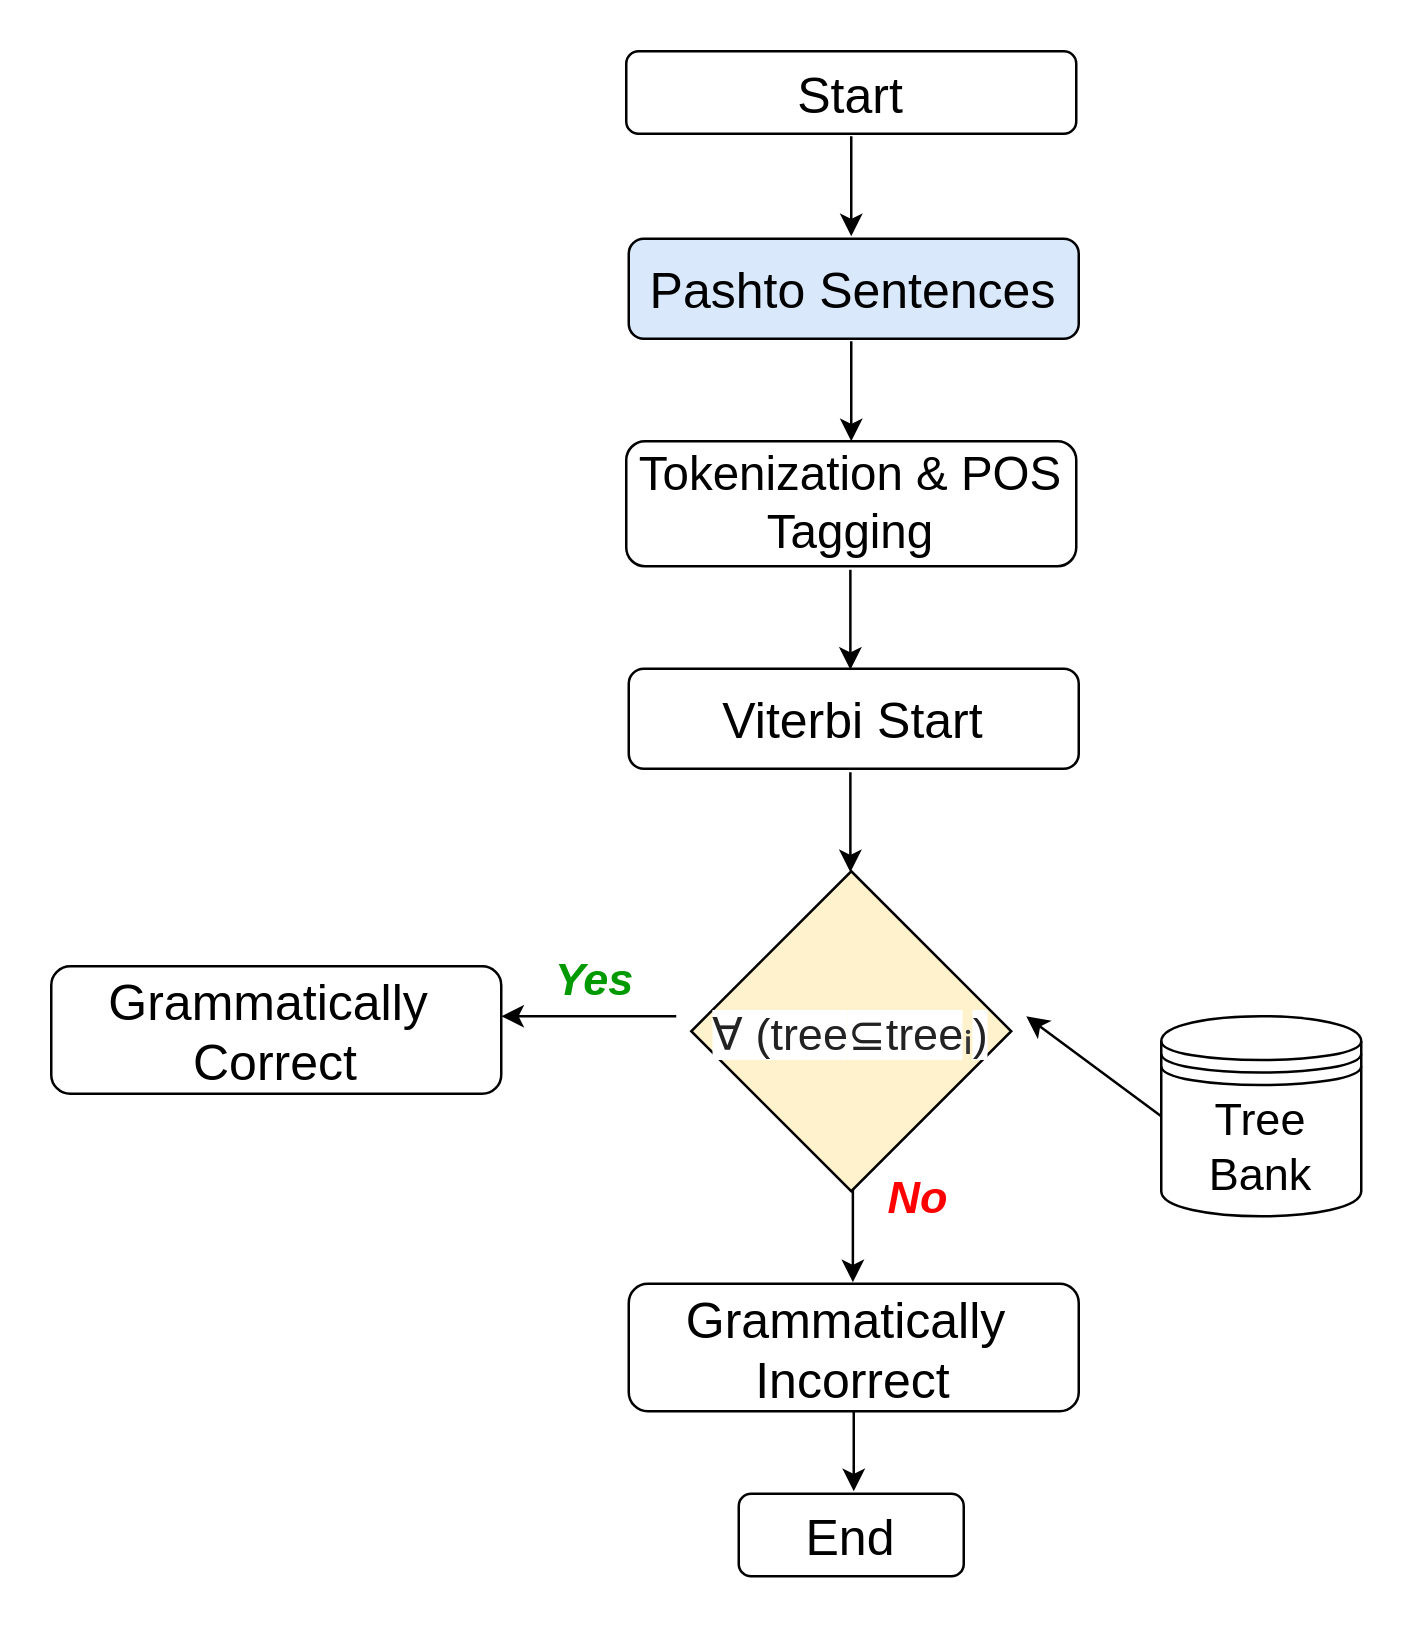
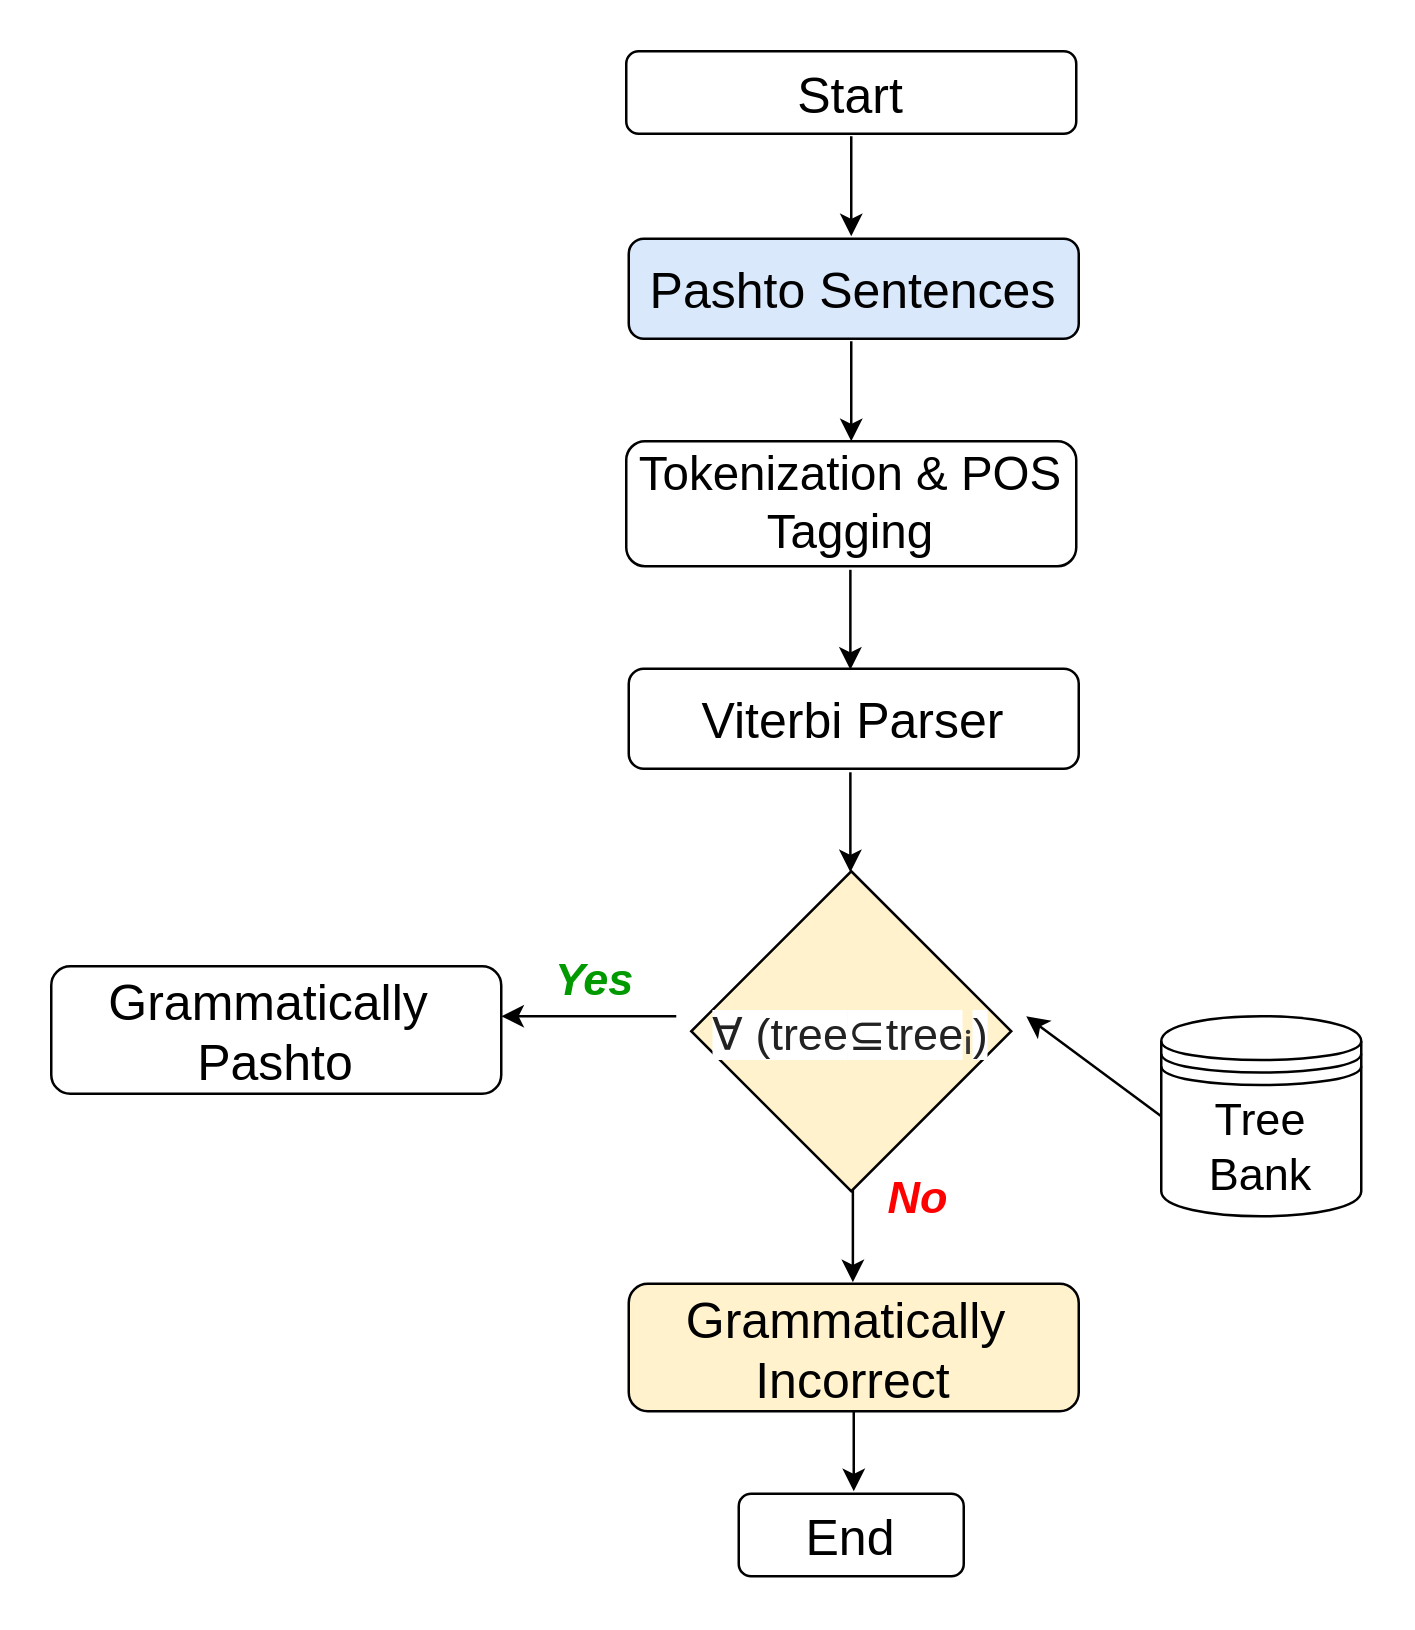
(854, 719) -> (854, 719)
(276, 1031) -> (276, 1031)
(854, 1348) -> (854, 1348)
